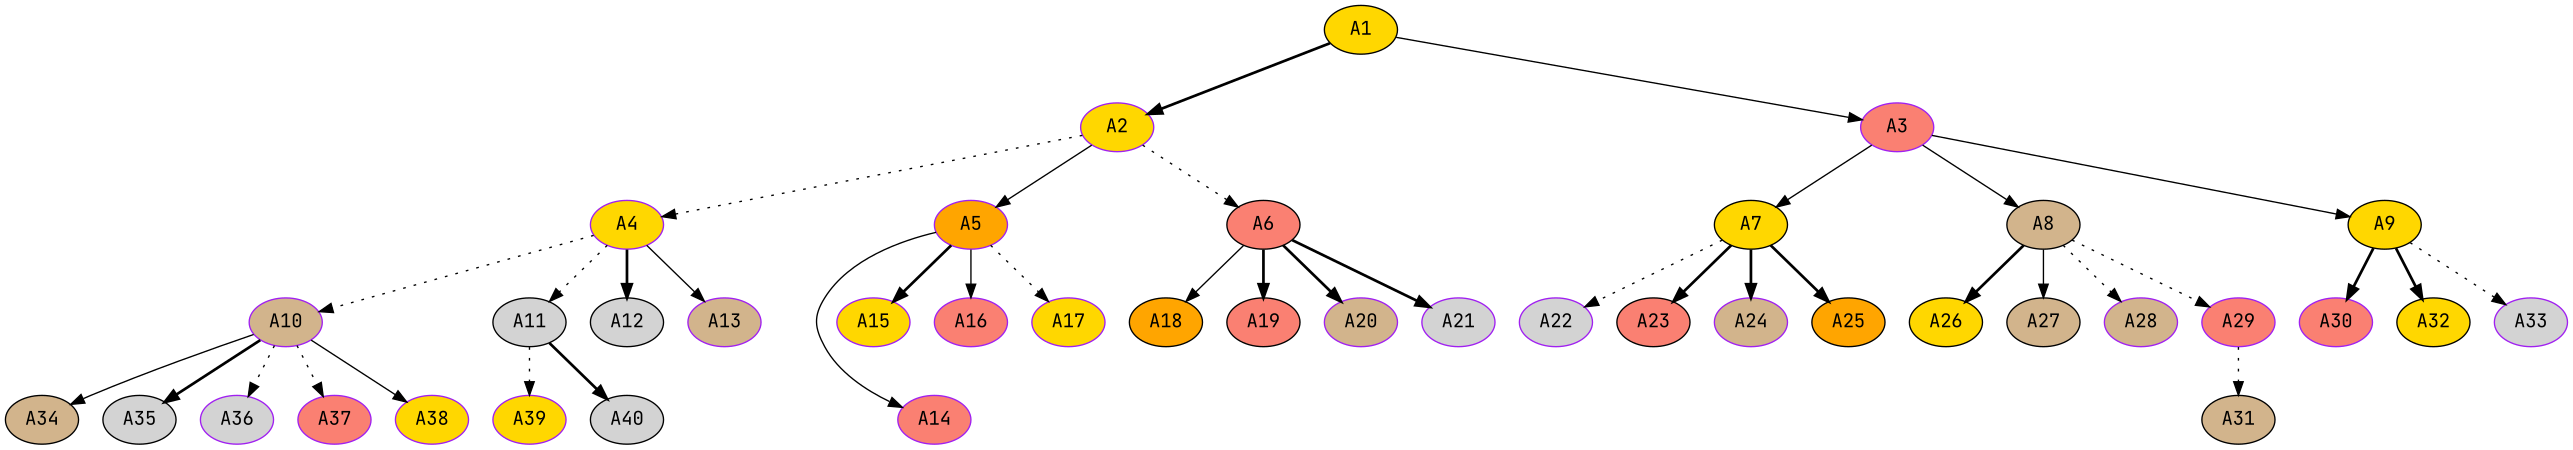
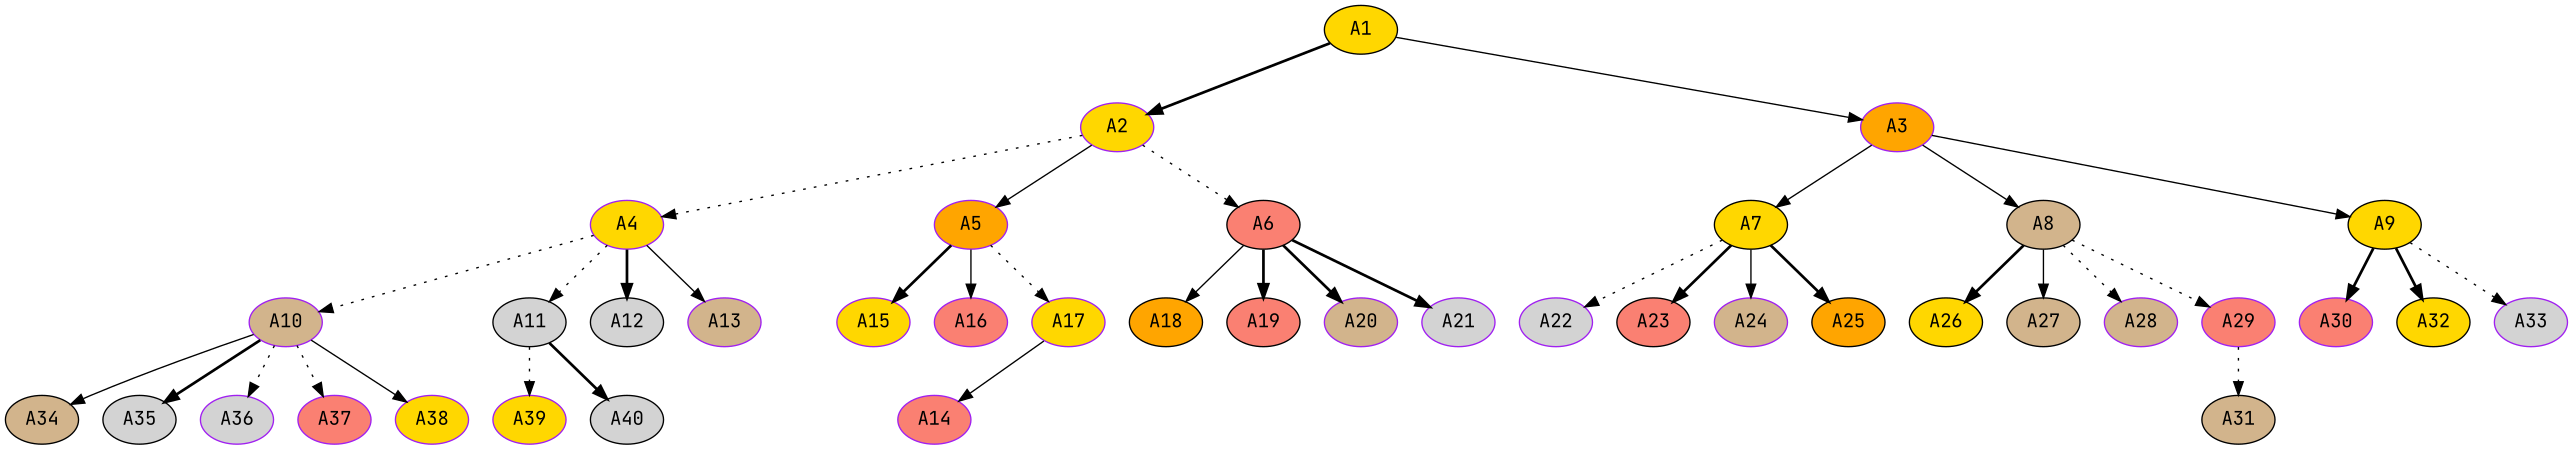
(1897, 127) -> (1897, 127)
(1751, 267) -> (1751, 267)
(823, 301) -> (1007, 367)
